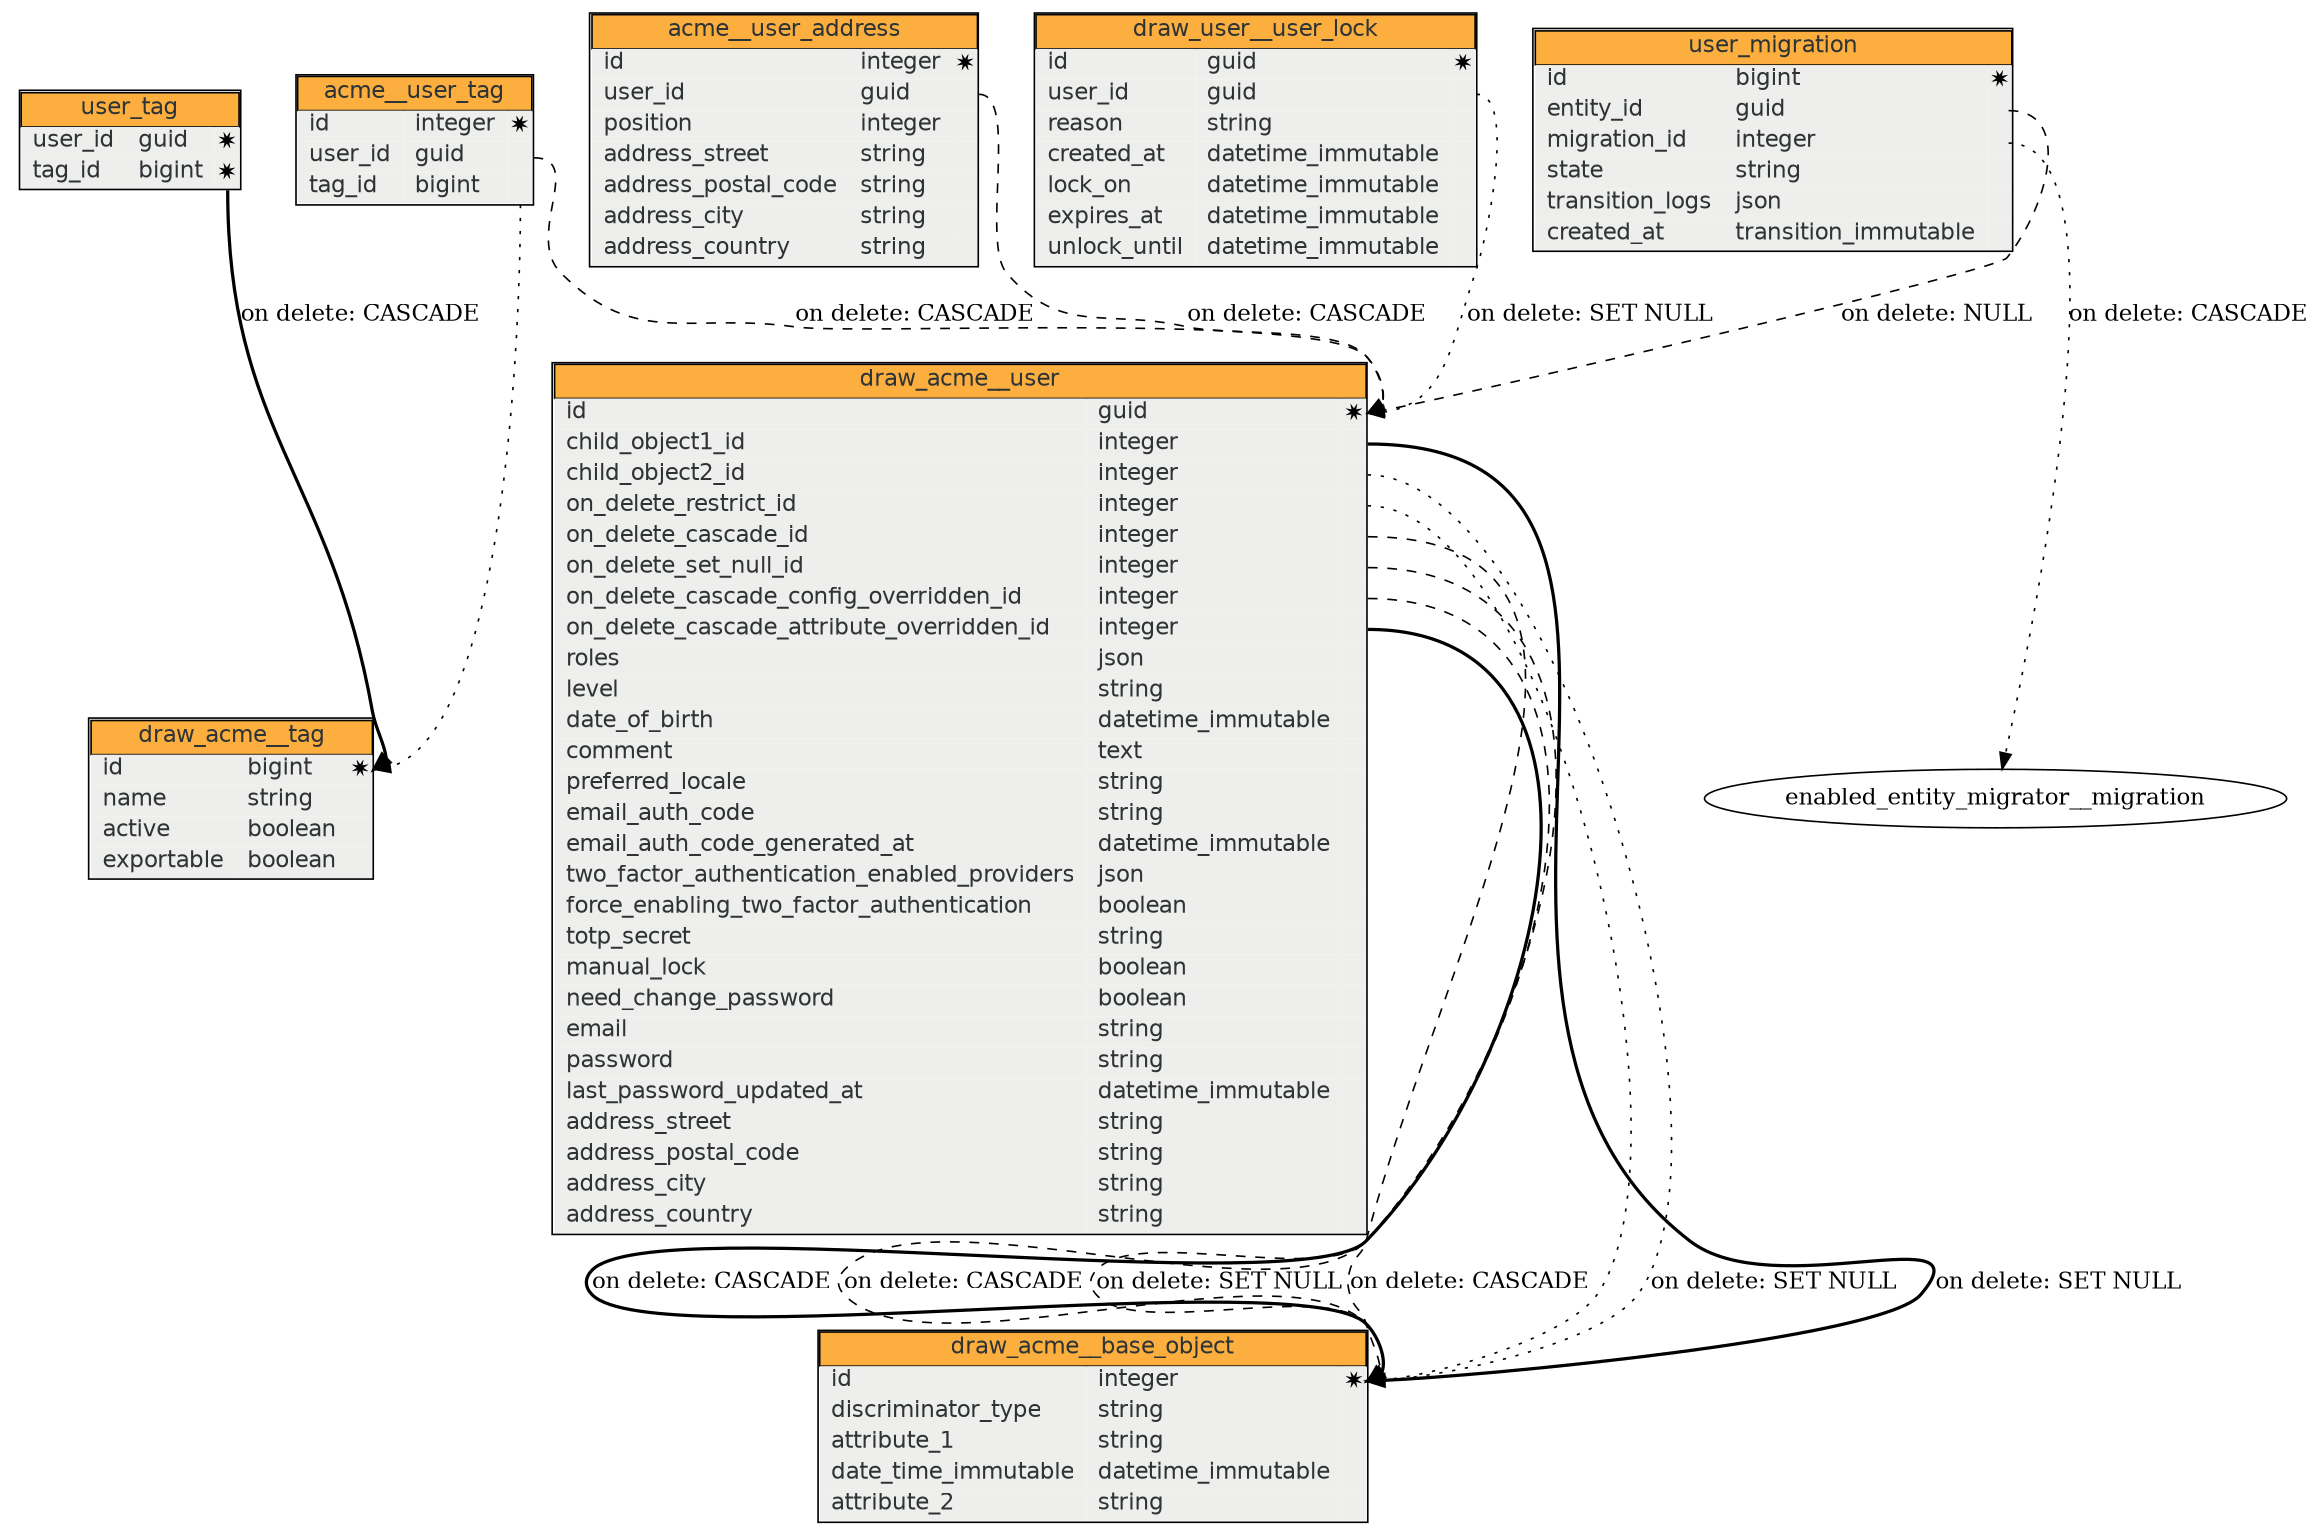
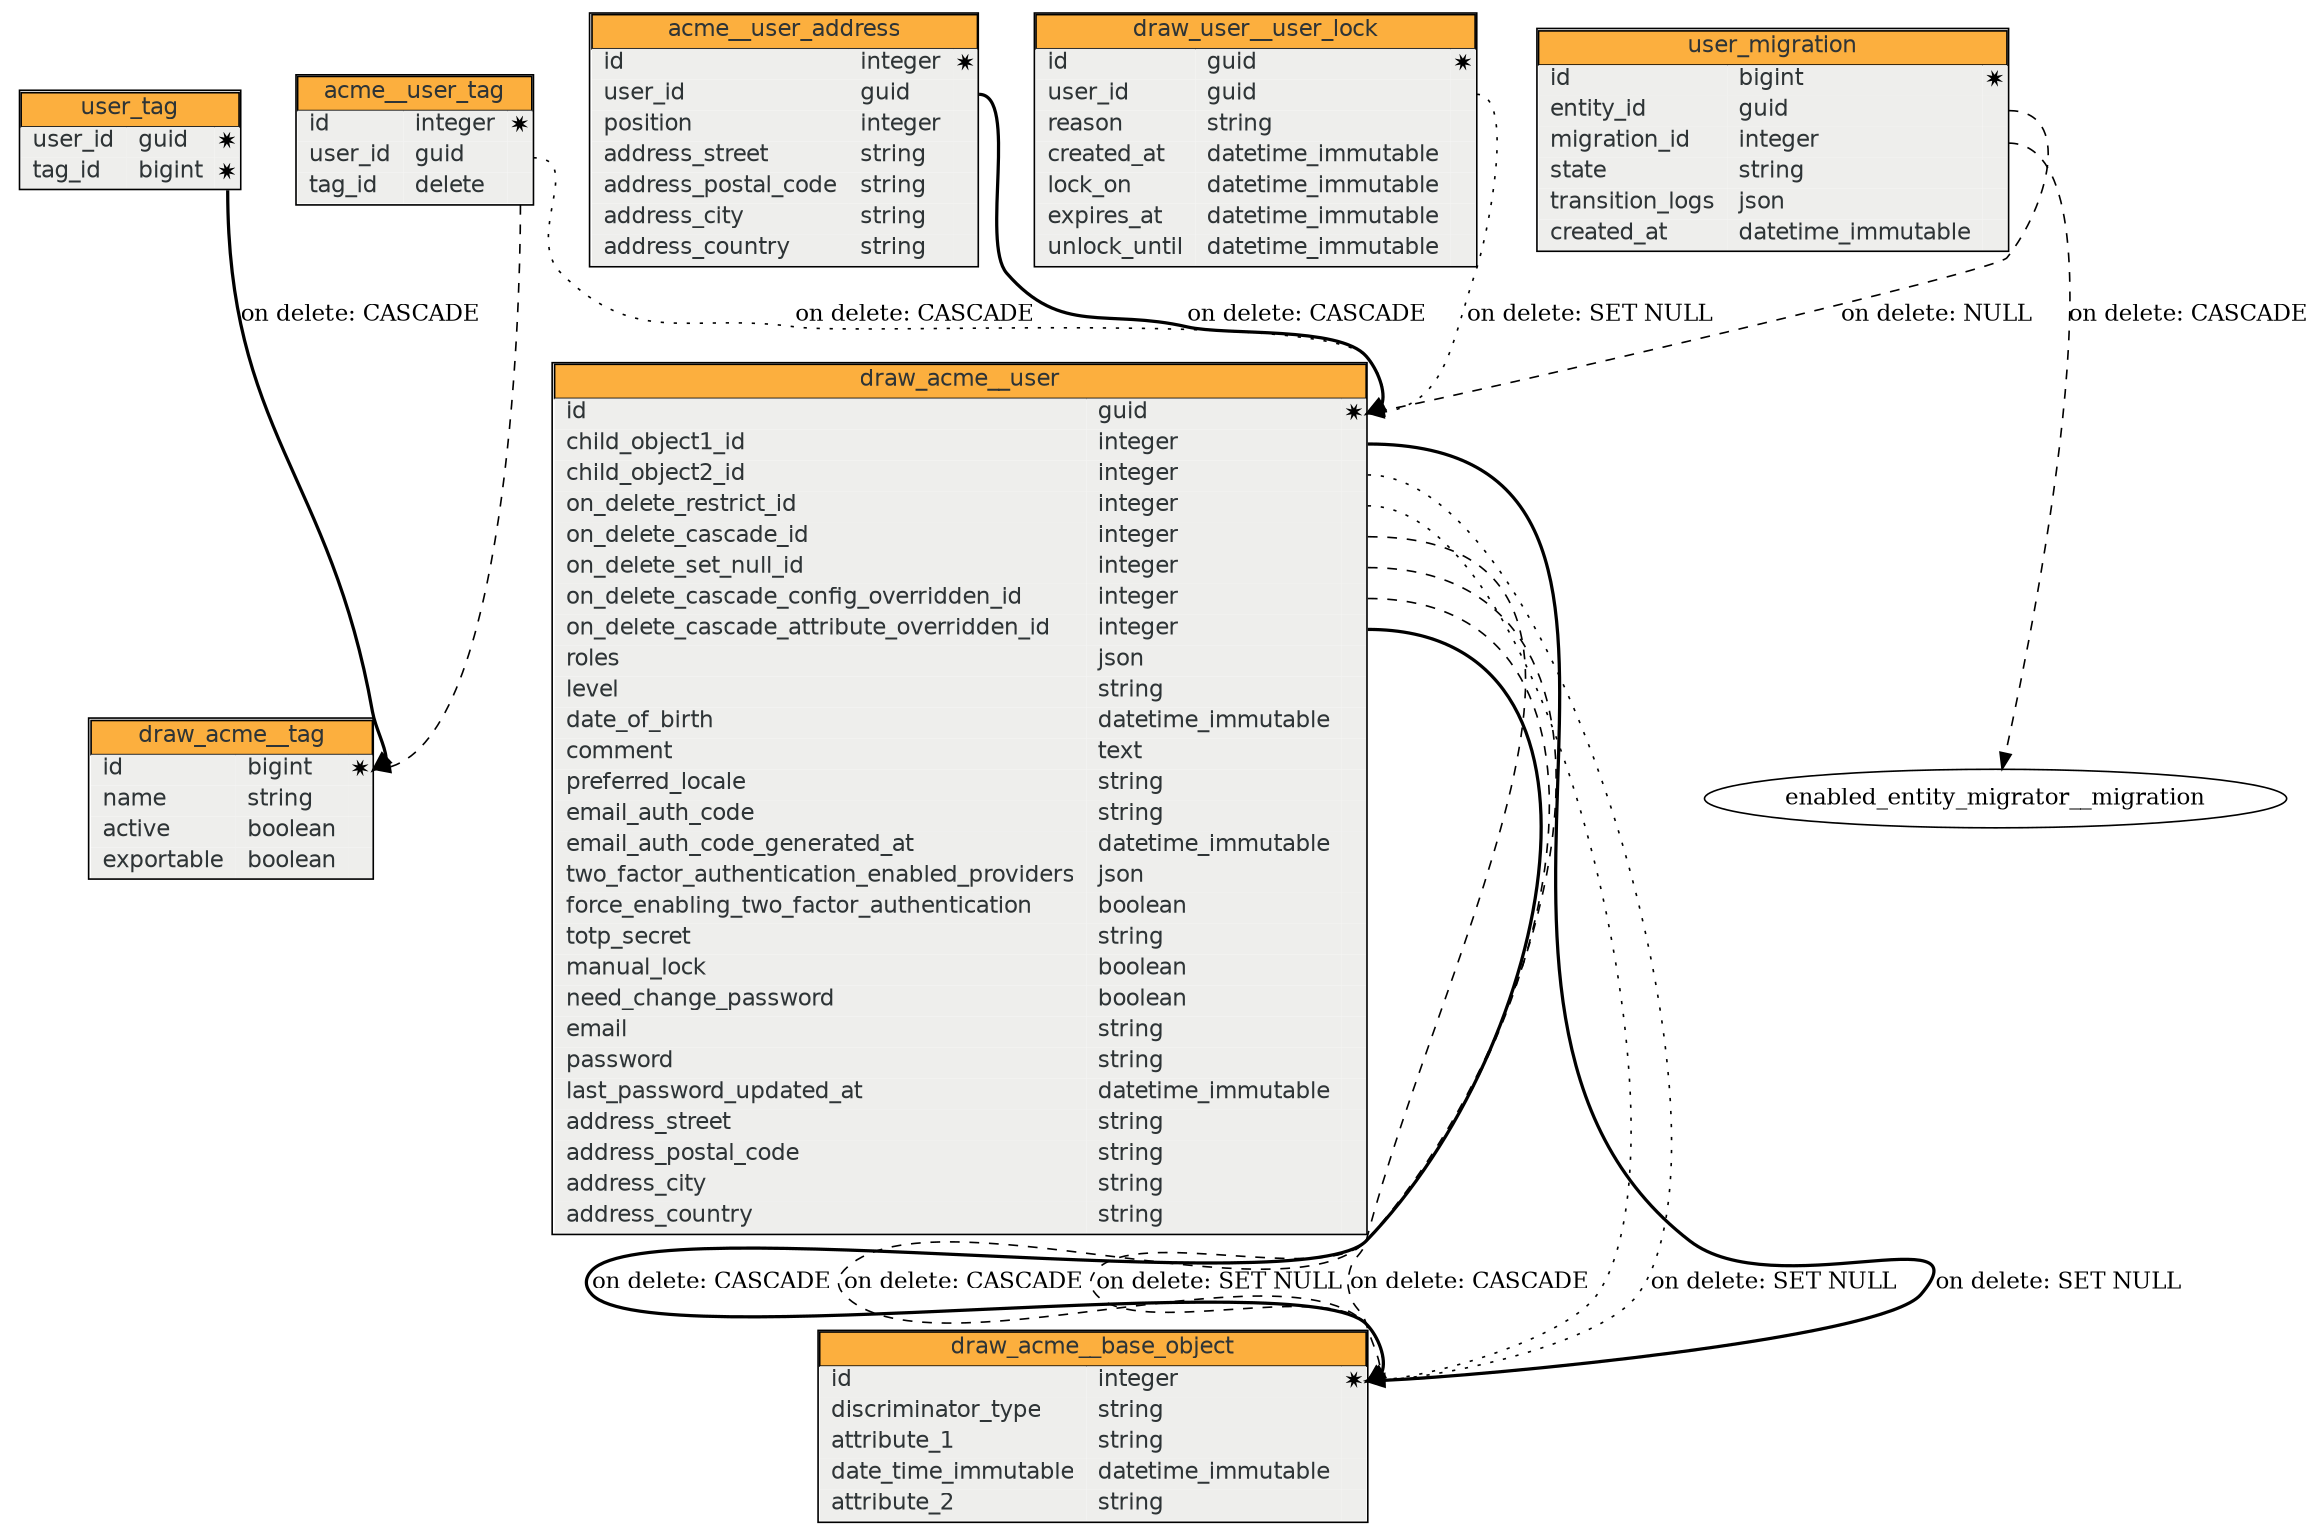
(447, 185) -> (450, 185)
(1856, 233) -> (1855, 233)
(1099, 318) -> (1099, 318)
(918, 329) -> (918, 329)
(2060, 438) -> (2060, 438)
(501, 501) -> (501, 501)
